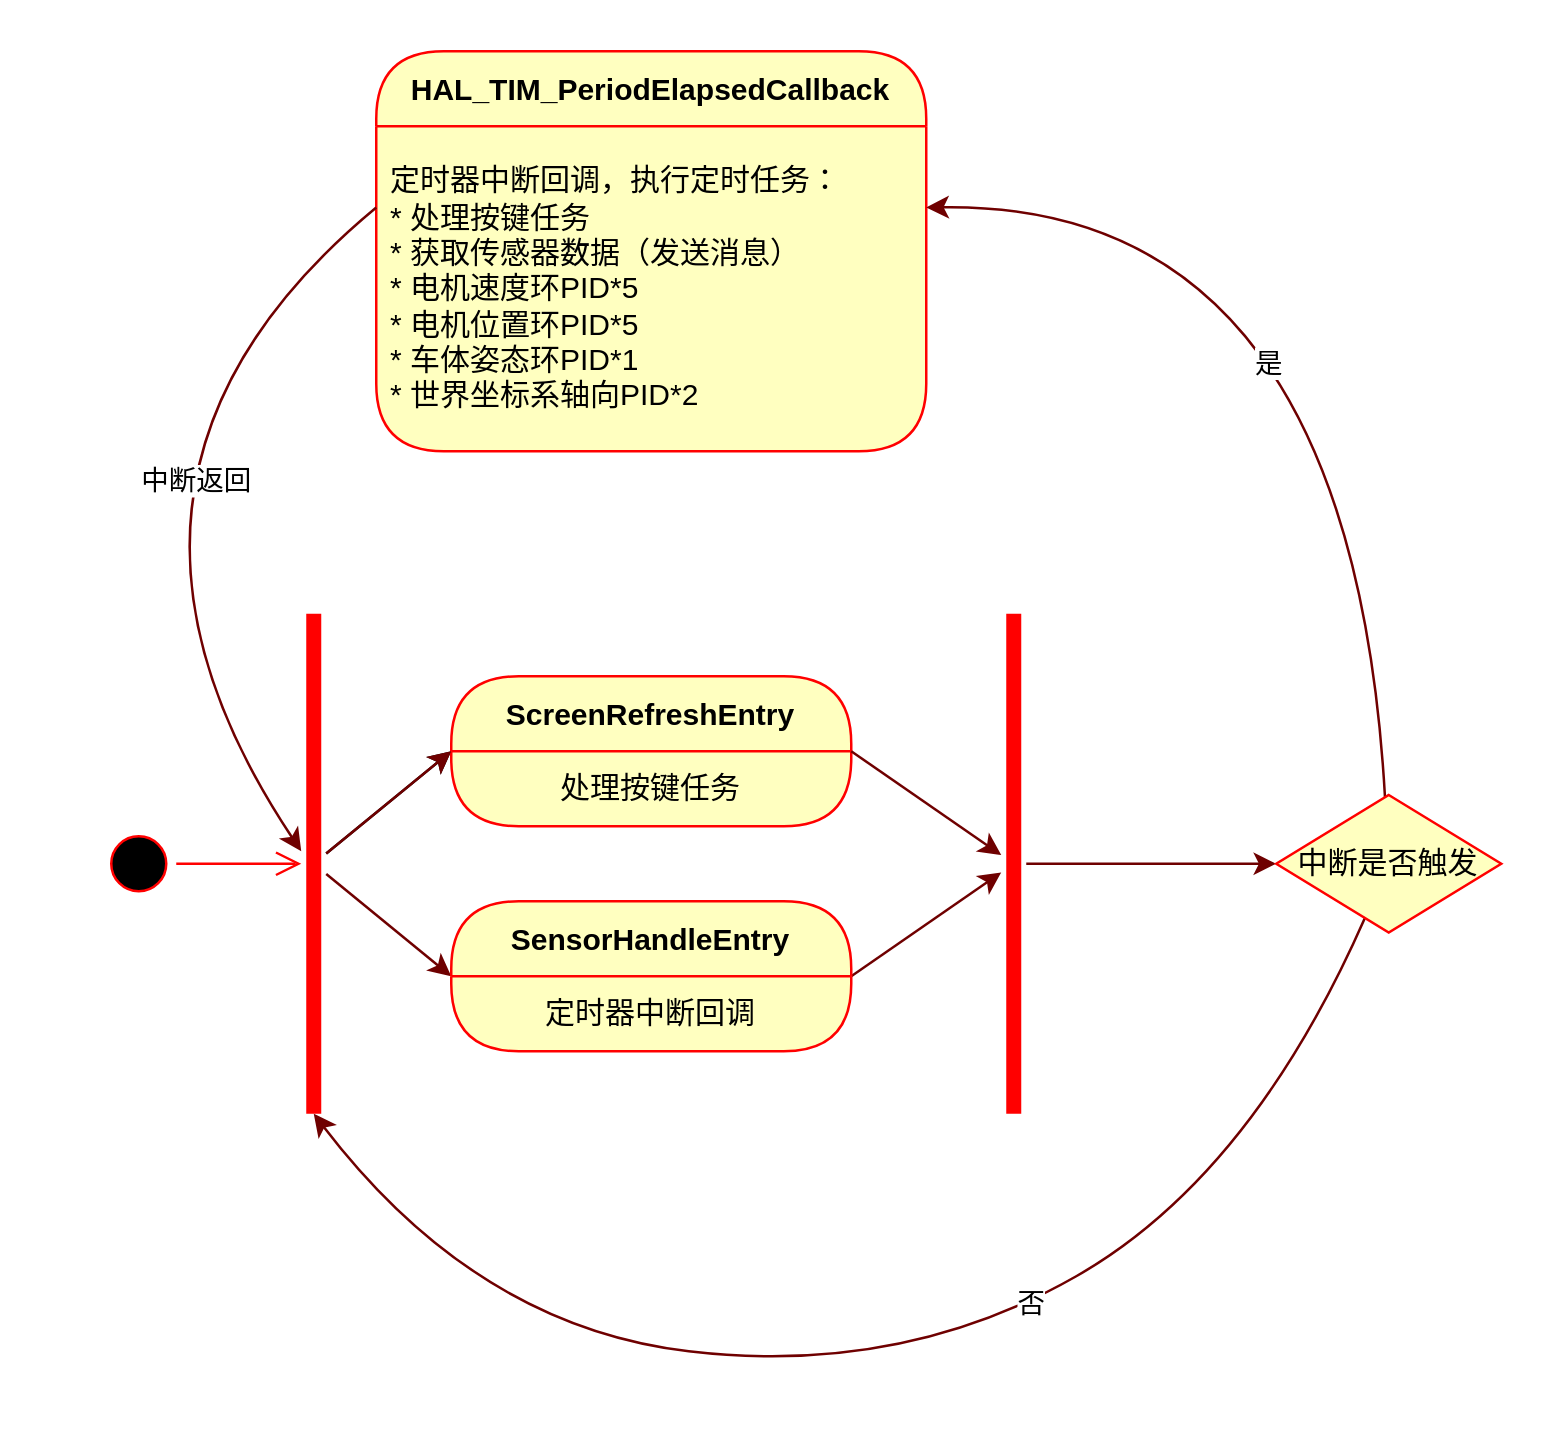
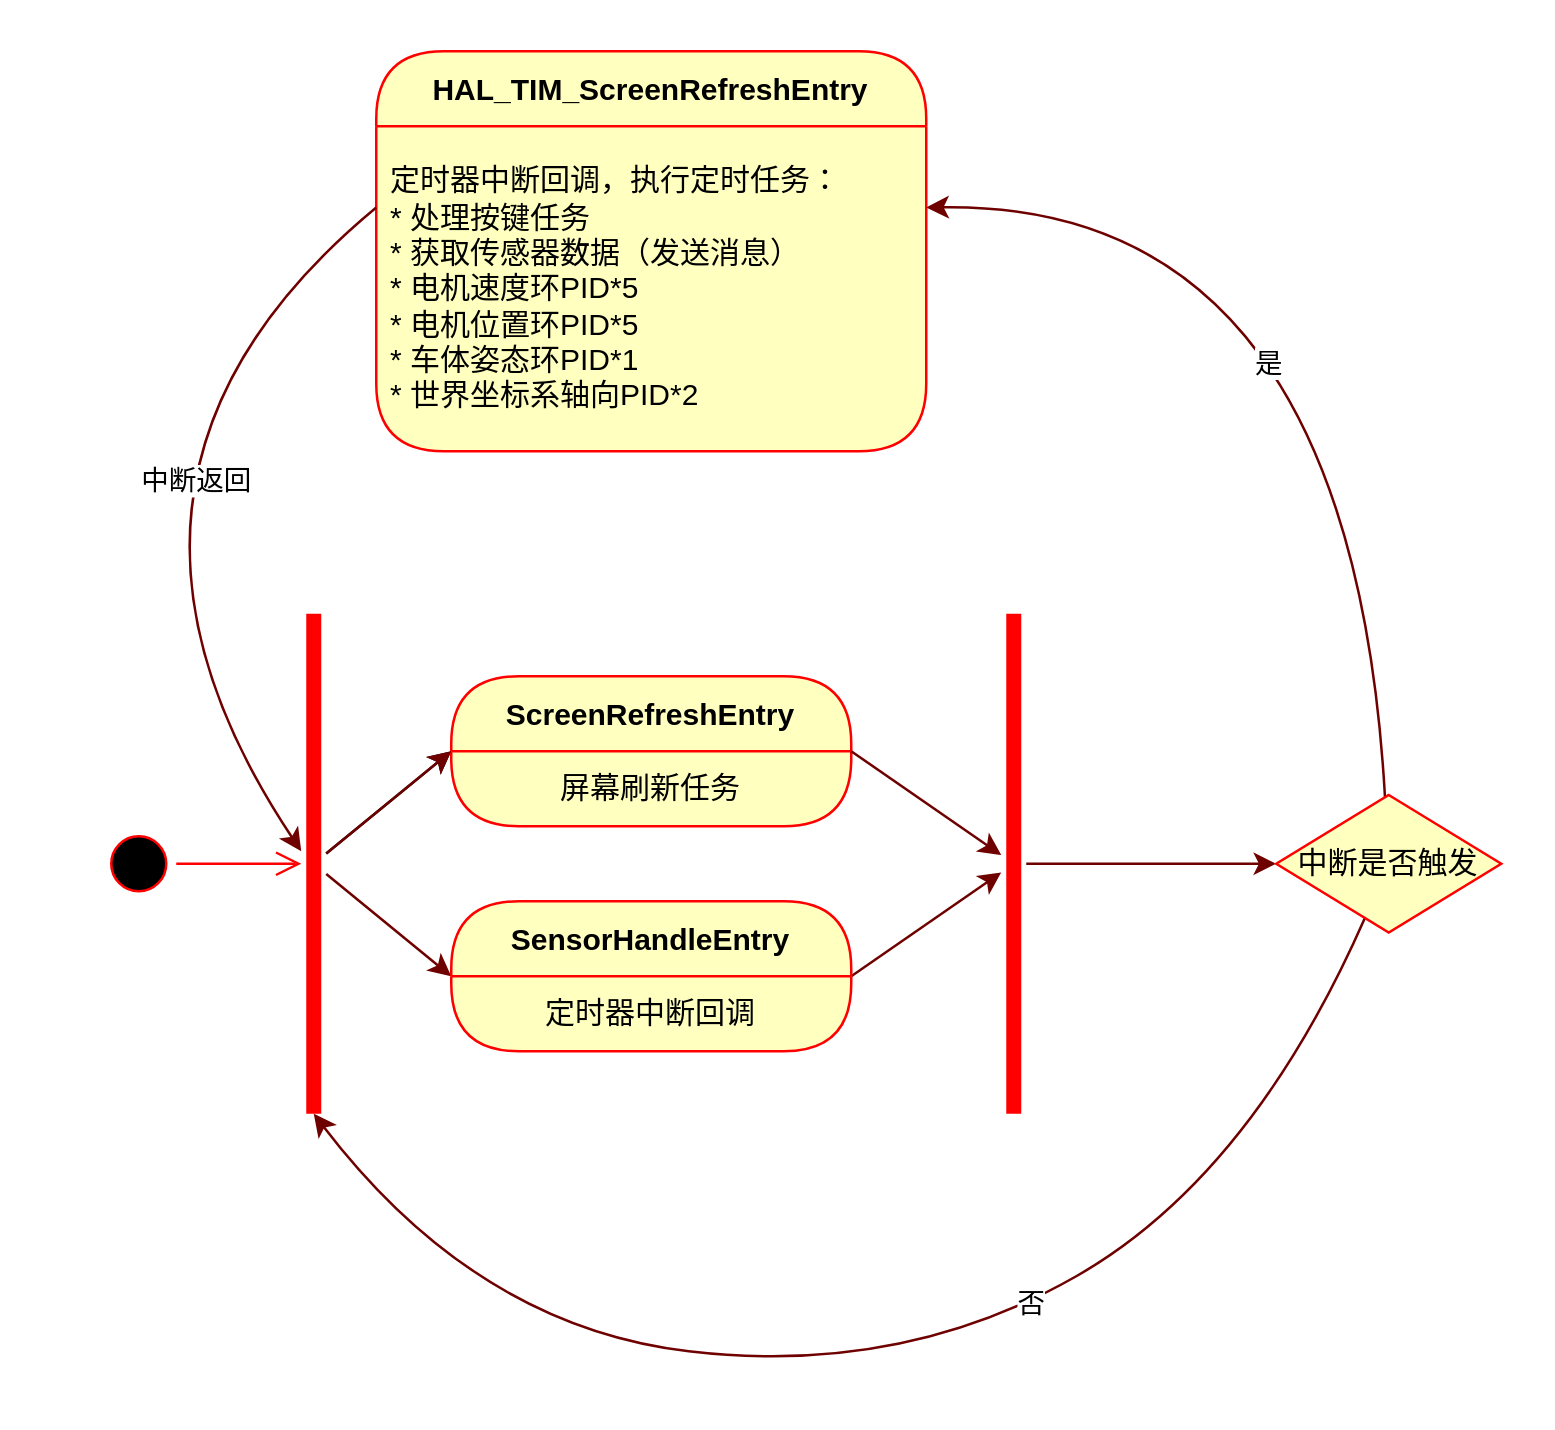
(650, 90) -> (650, 90)
(651, 789) -> (651, 789)
